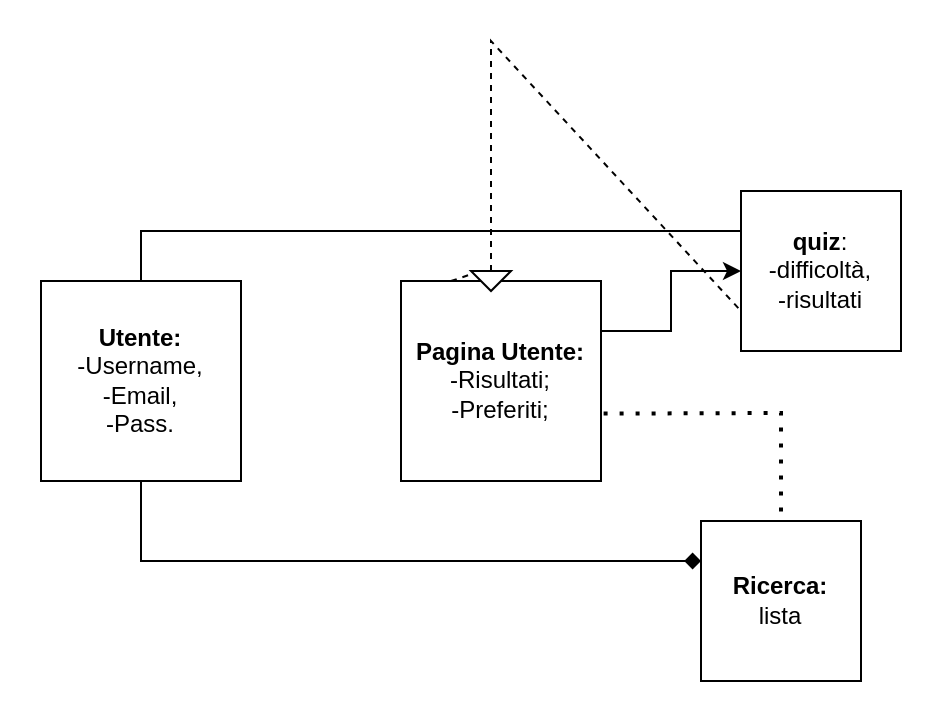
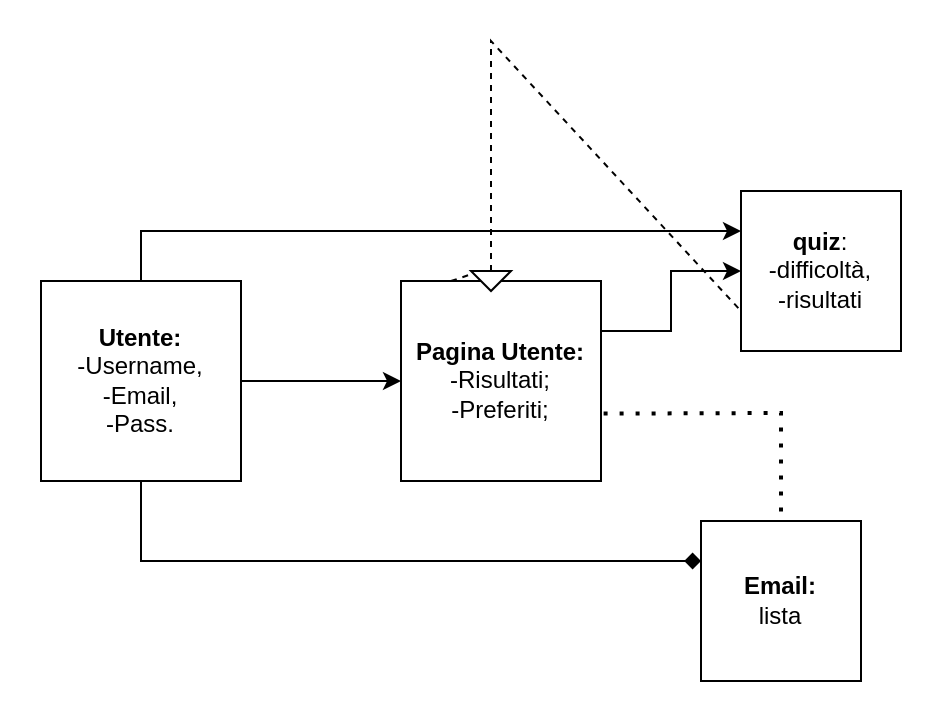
(731, 231) -> (726, 231)
none -> (314, 381)
(781, 601) -> (781, 601)
